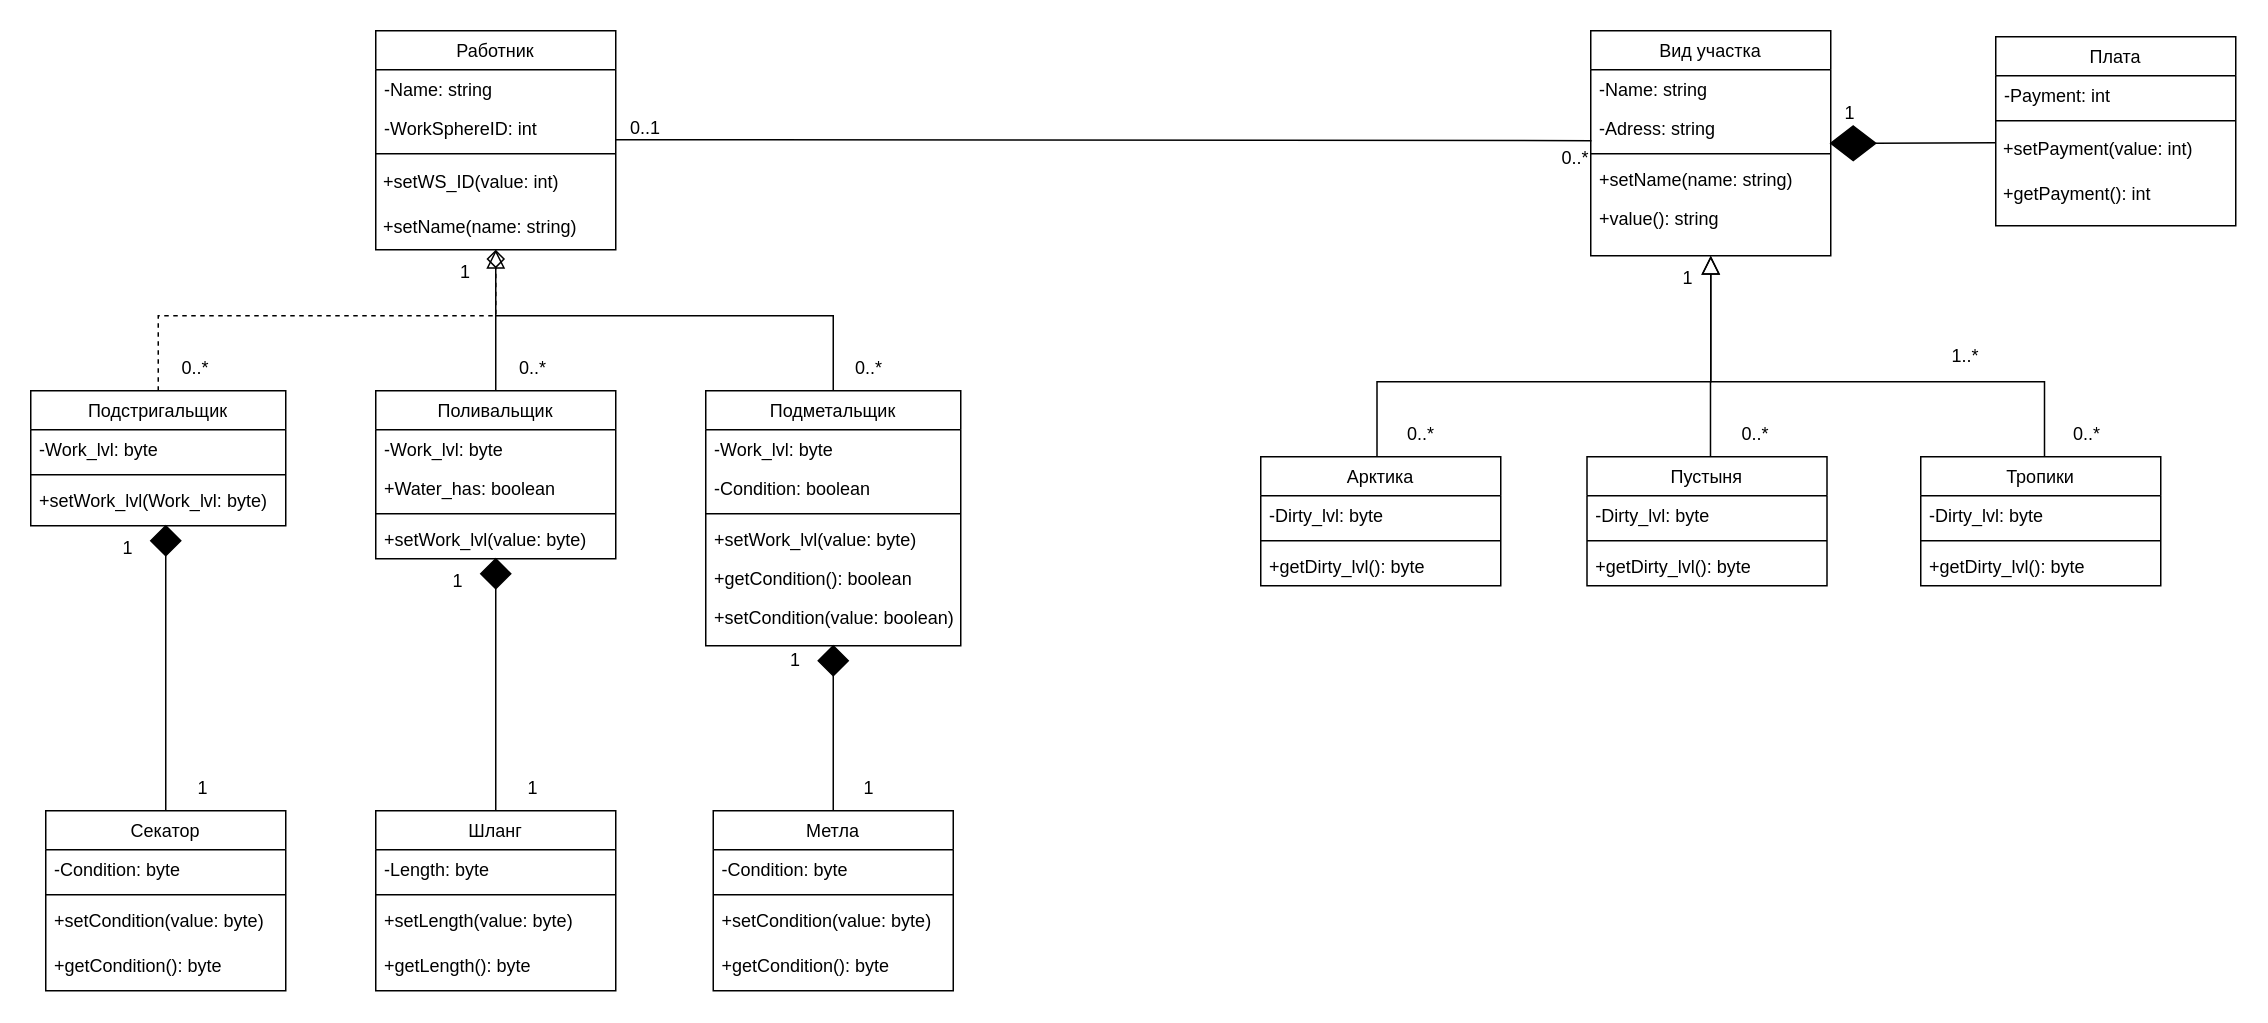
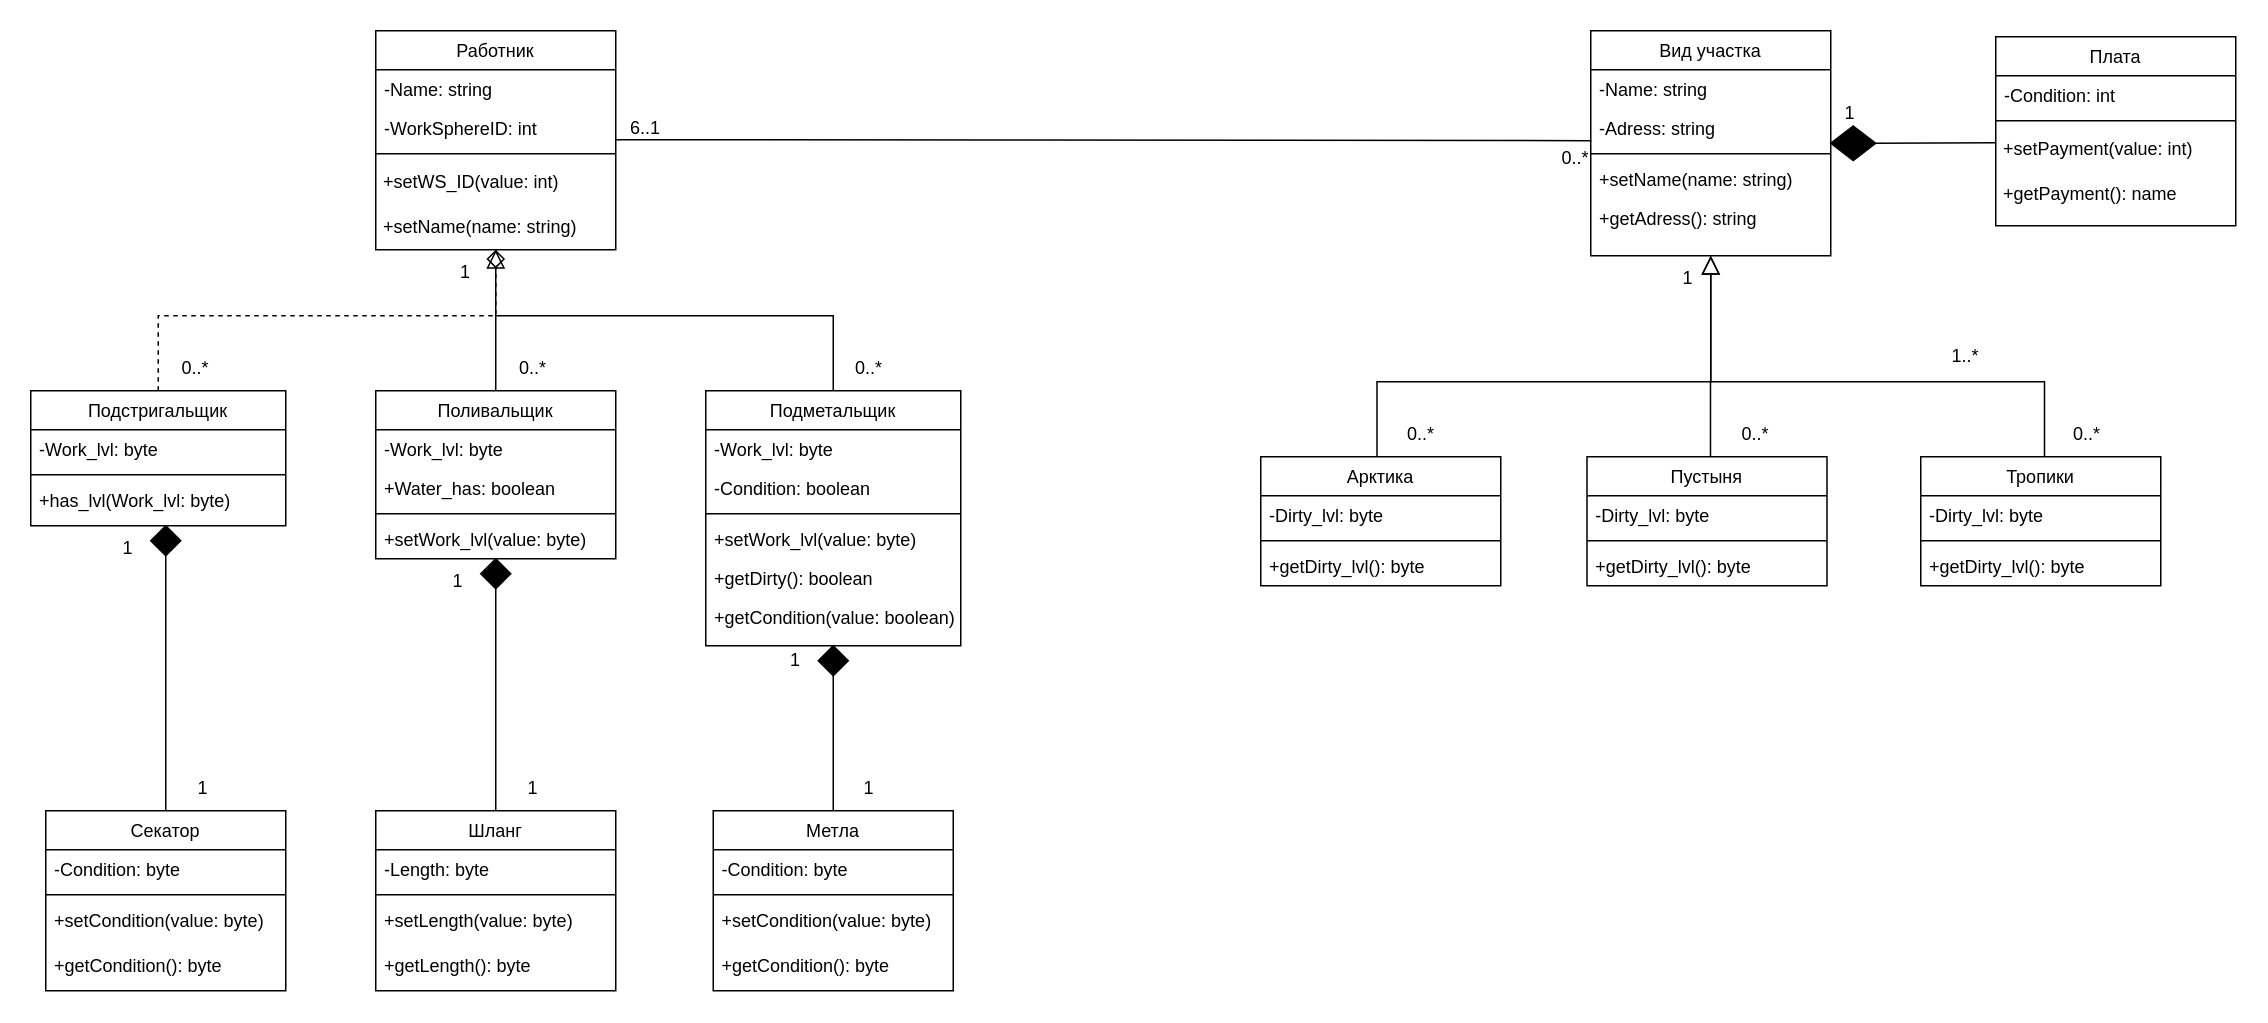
(2063, 96) -> (2068, 96)
(646, 128) -> (646, 128)
(2082, 194) -> (2090, 194)
(1670, 219) -> (1693, 219)
(166, 501) -> (146, 501)
(823, 579) -> (805, 579)
(846, 618) -> (846, 618)
